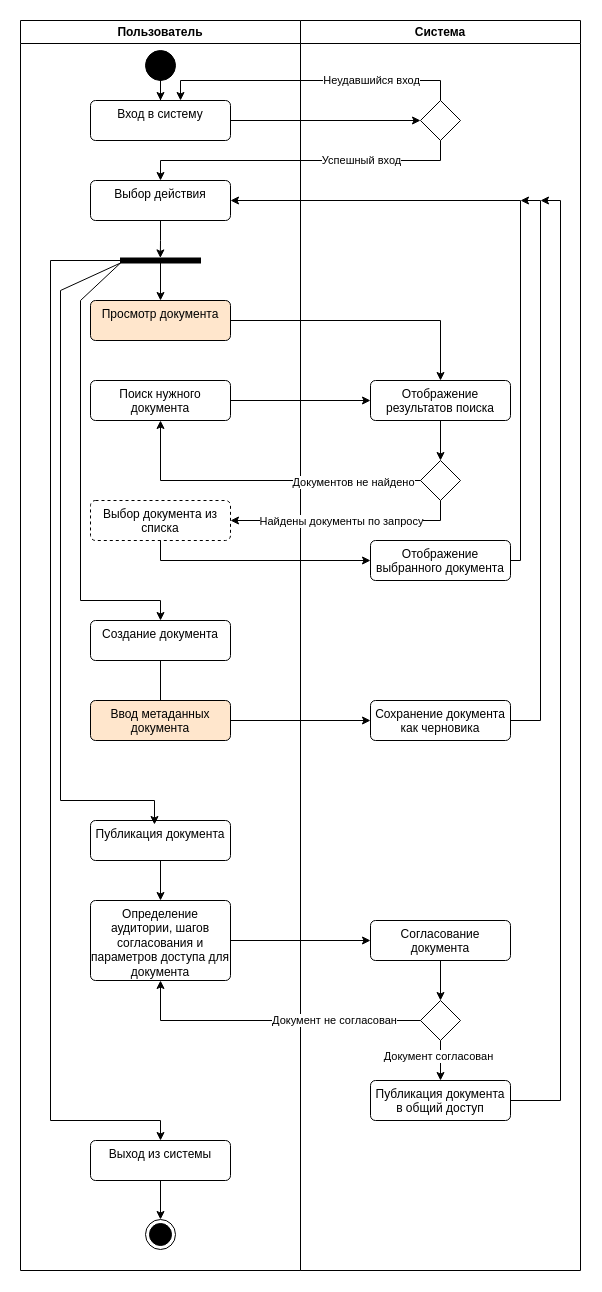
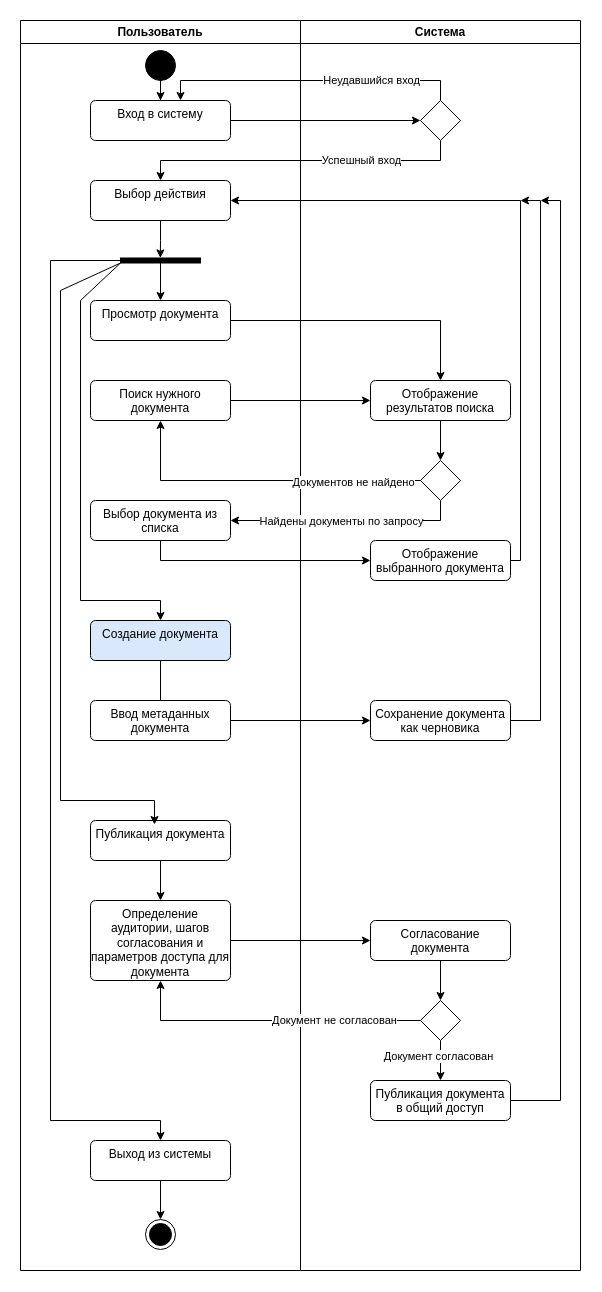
(161, 321) -> (161, 321)
(161, 521) -> (161, 521)
(161, 641) -> (161, 641)
(161, 721) -> (161, 721)
